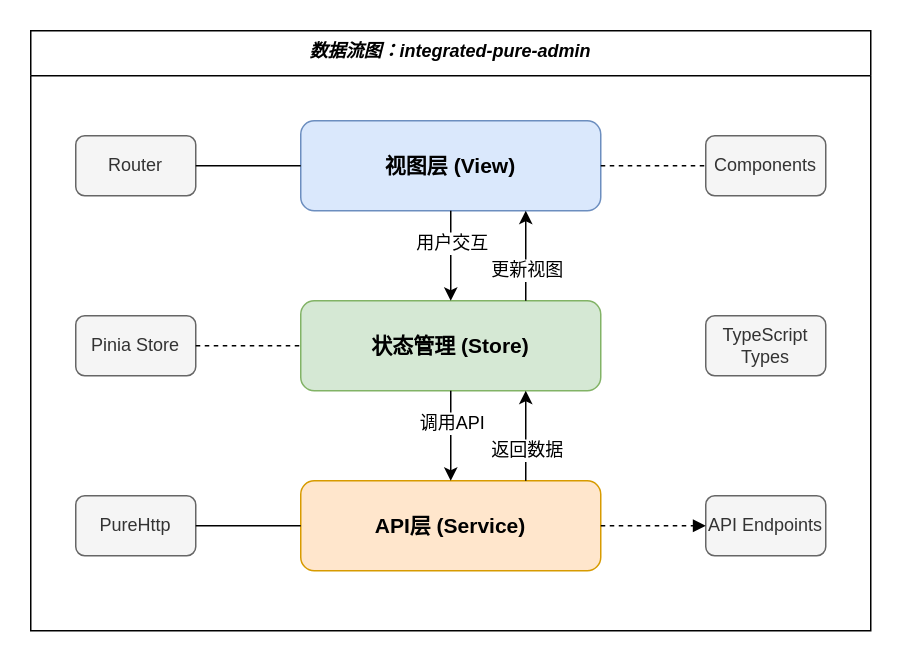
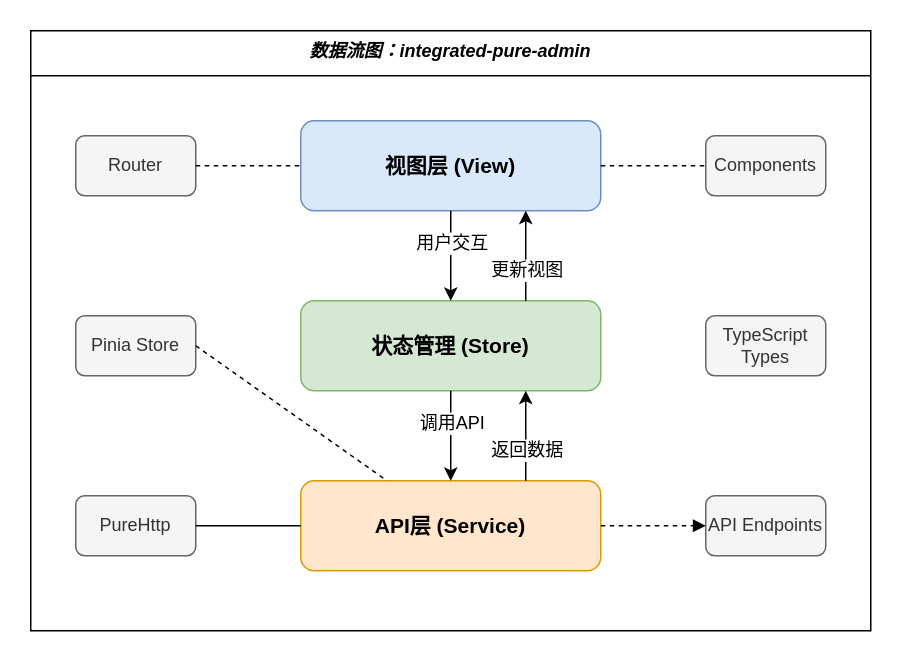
(249, 166) -> (249, 166)
(248, 346) -> (290, 412)
